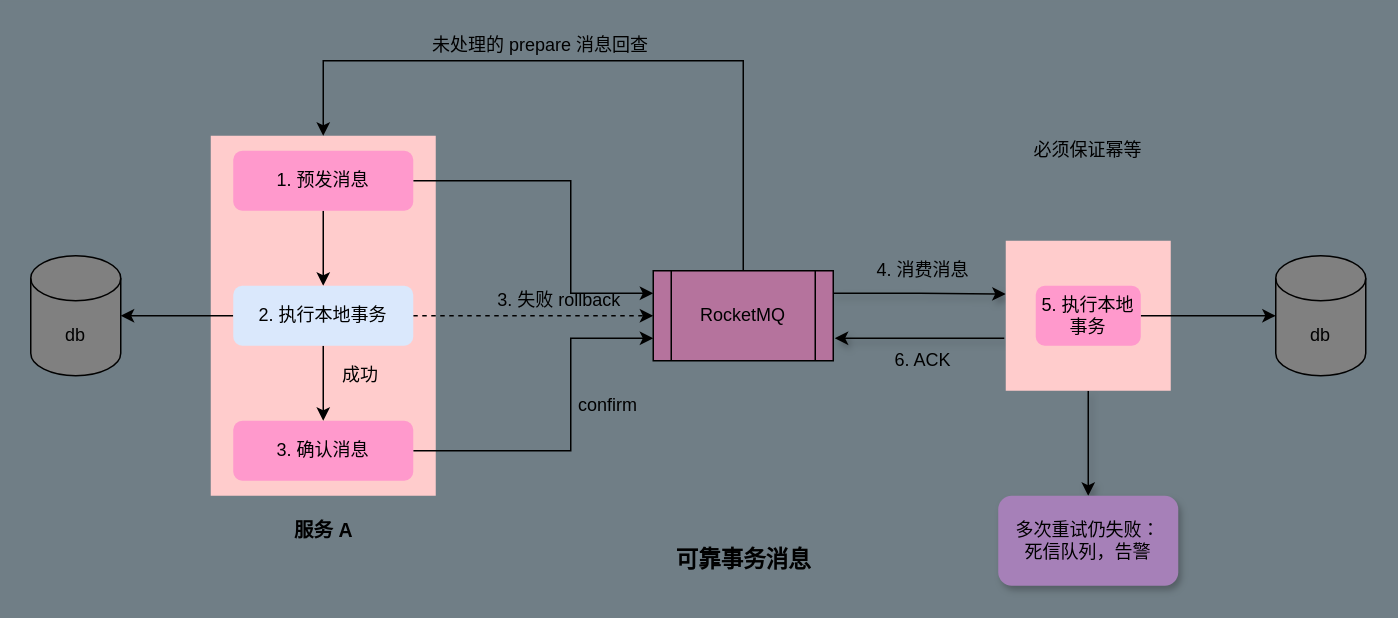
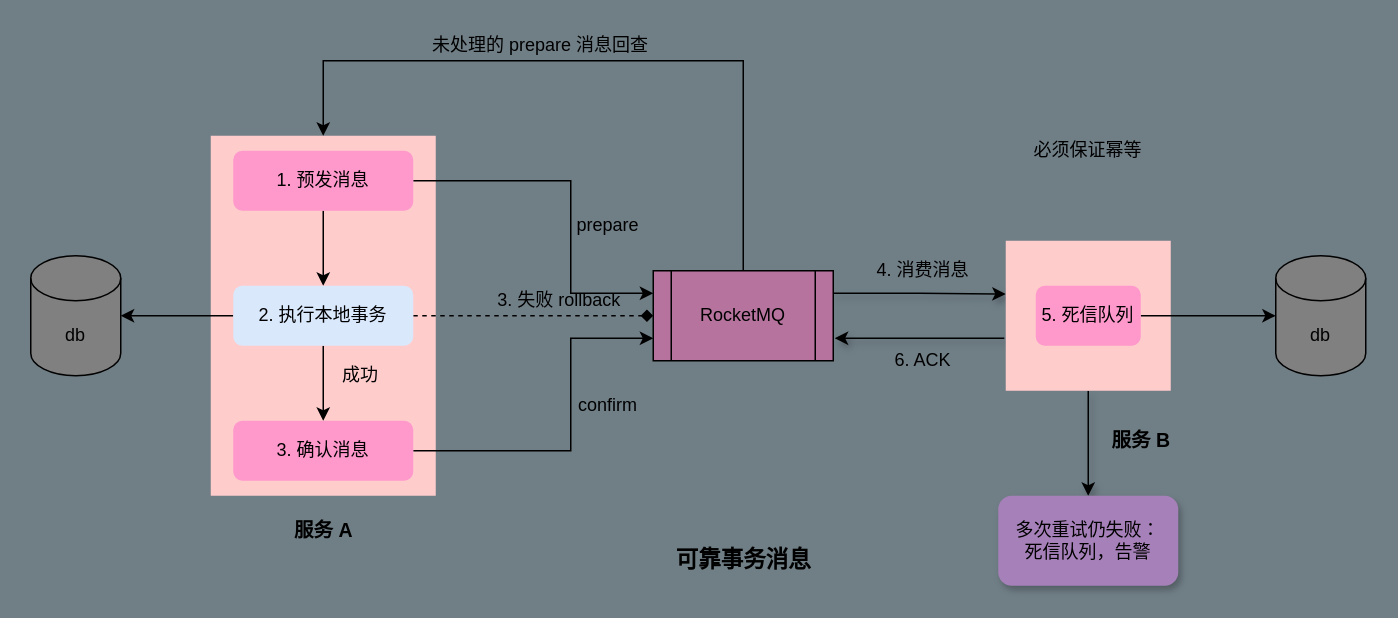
none -> (608, 226)
(642, 316) -> (641, 316)
(1088, 316) -> (1088, 316)
none -> (1141, 436)
